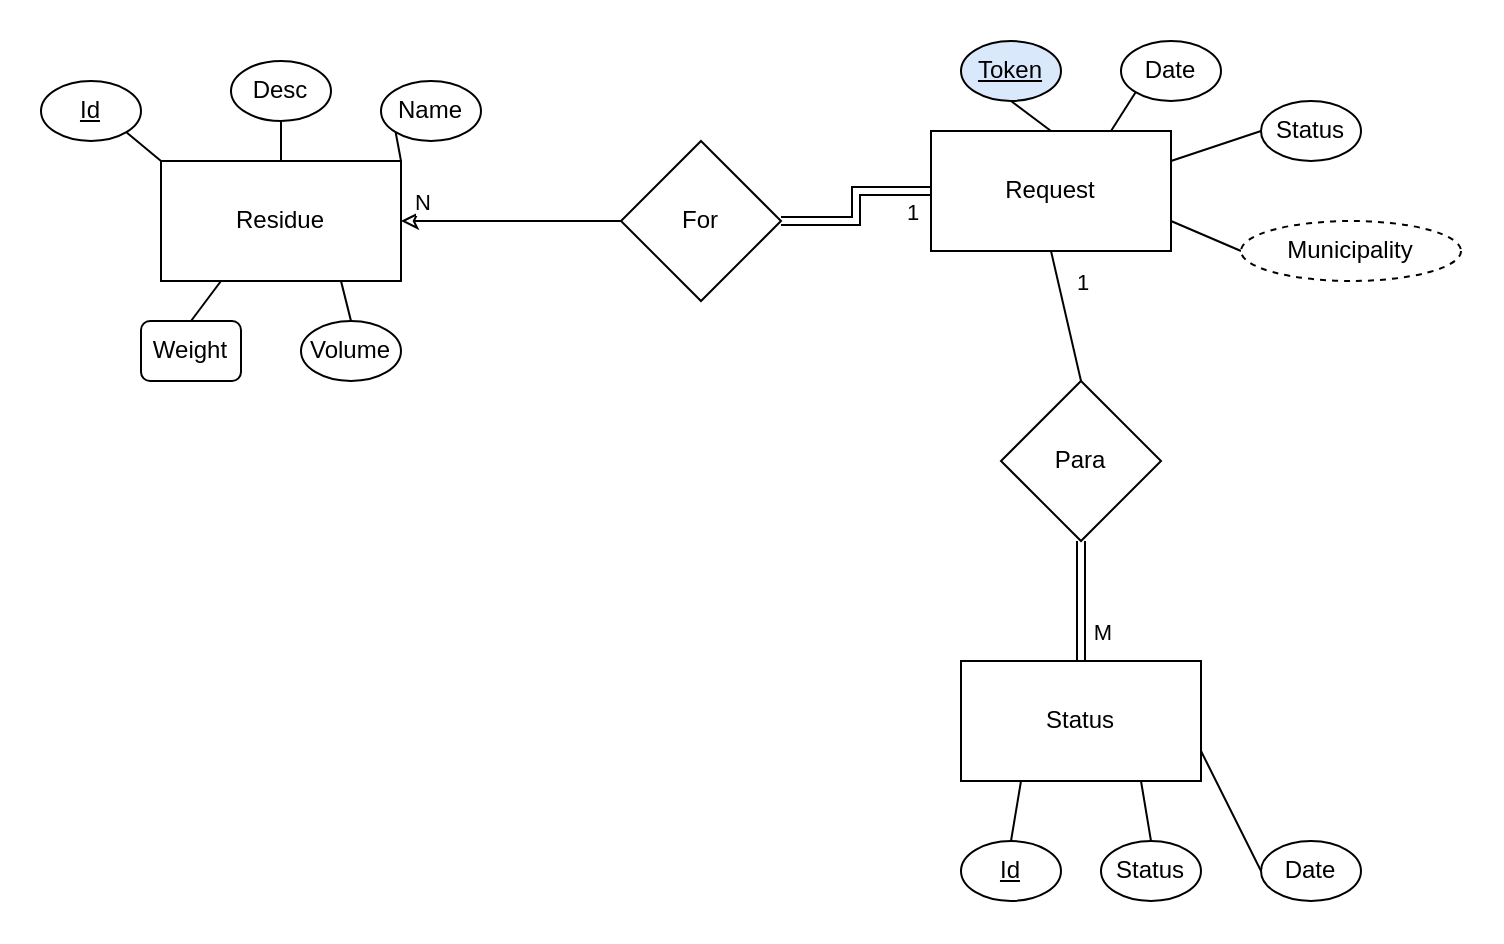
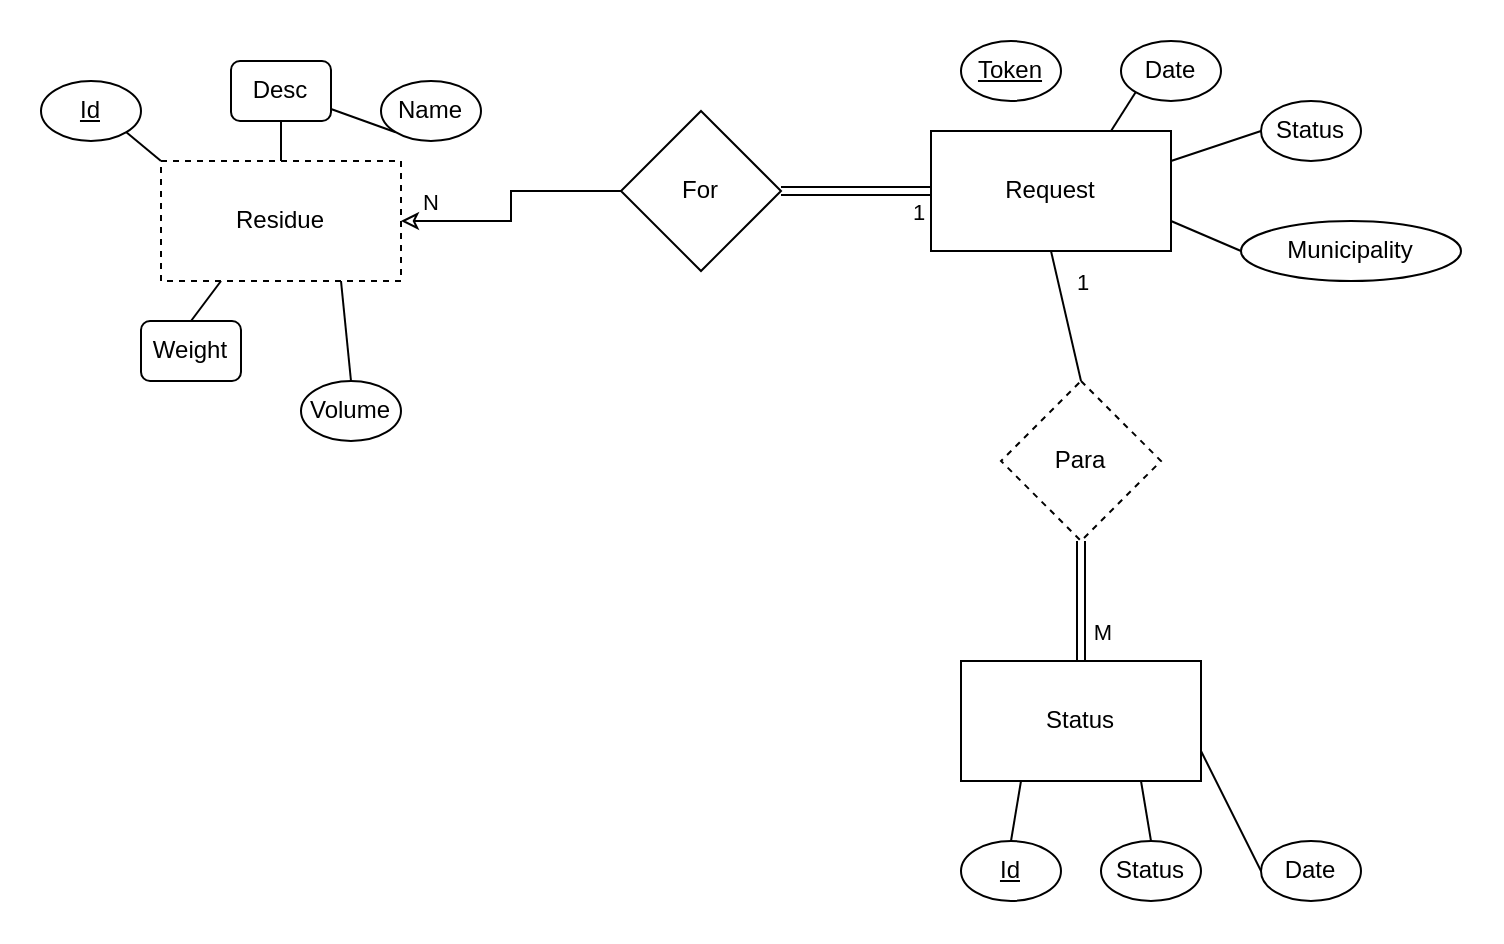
(1011, 71) -> (1011, 71)
(281, 91) -> (281, 91)
(1031, 116) -> none
(398, 146) -> (363, 121)
(281, 221) -> (281, 221)
(701, 221) -> (701, 191)
(1351, 251) -> (1351, 251)
(351, 351) -> (351, 411)
(1081, 461) -> (1081, 461)
